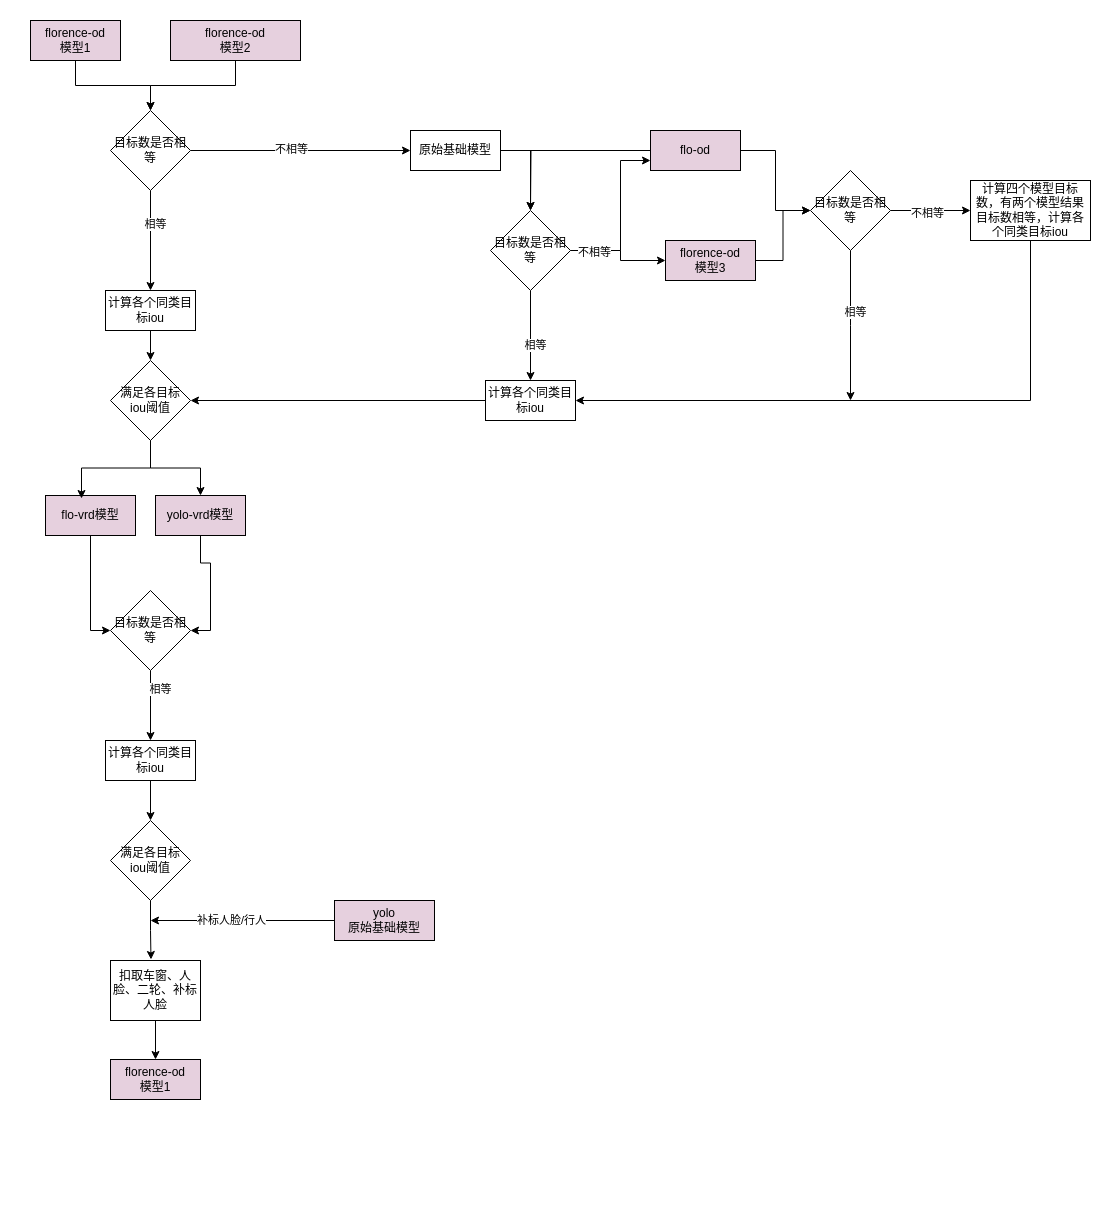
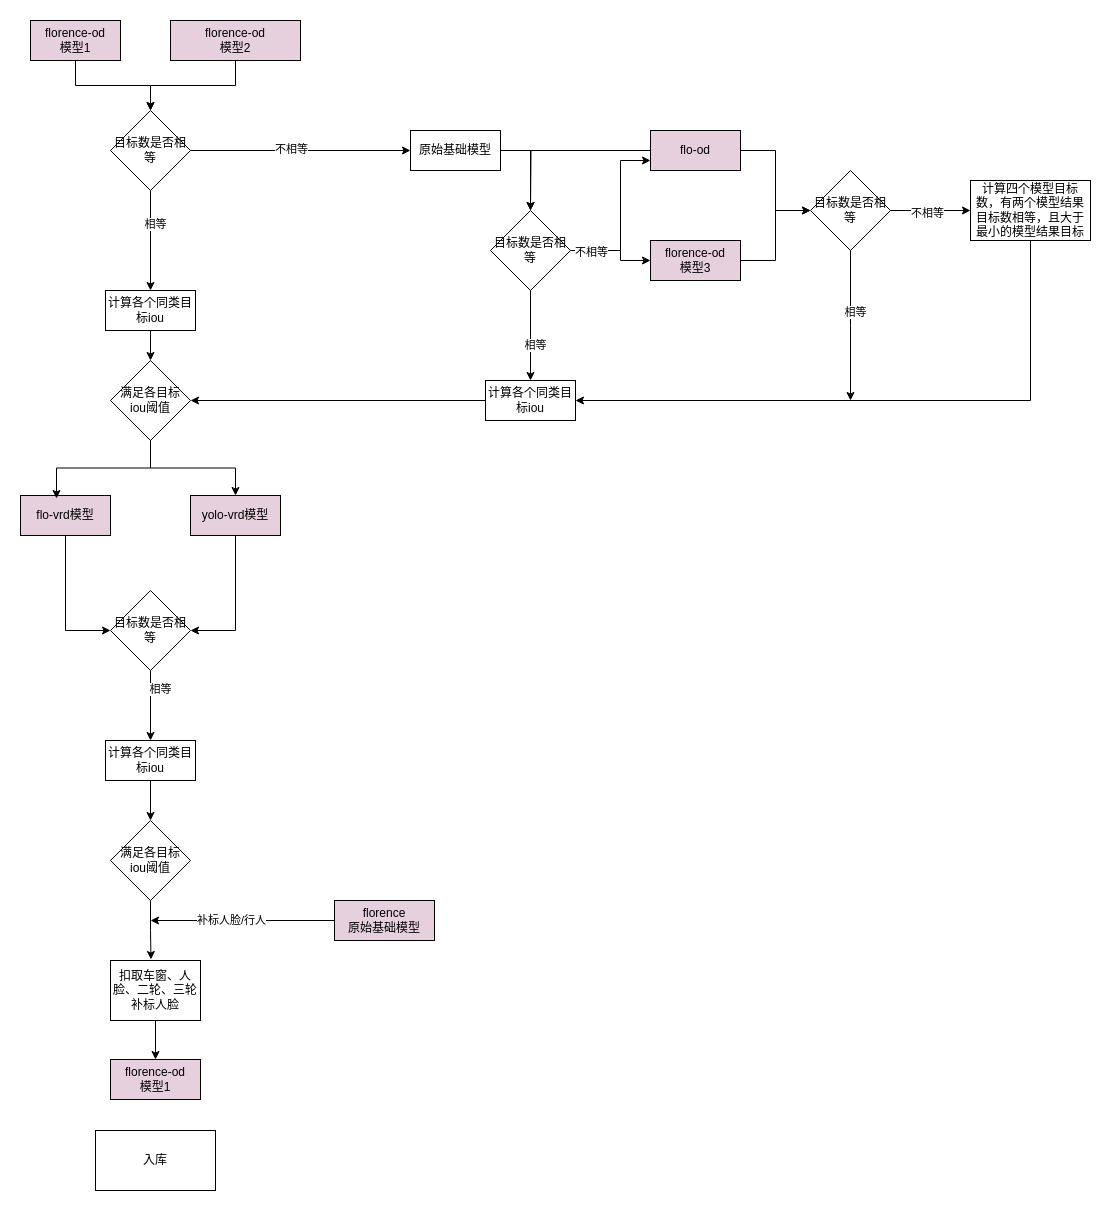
(1031, 211) -> (1031, 211)
(711, 261) -> (696, 261)
(91, 516) -> (66, 516)
(201, 516) -> (236, 516)
(385, 921) -> (385, 921)
(156, 991) -> (156, 991)
none -> (156, 1161)
